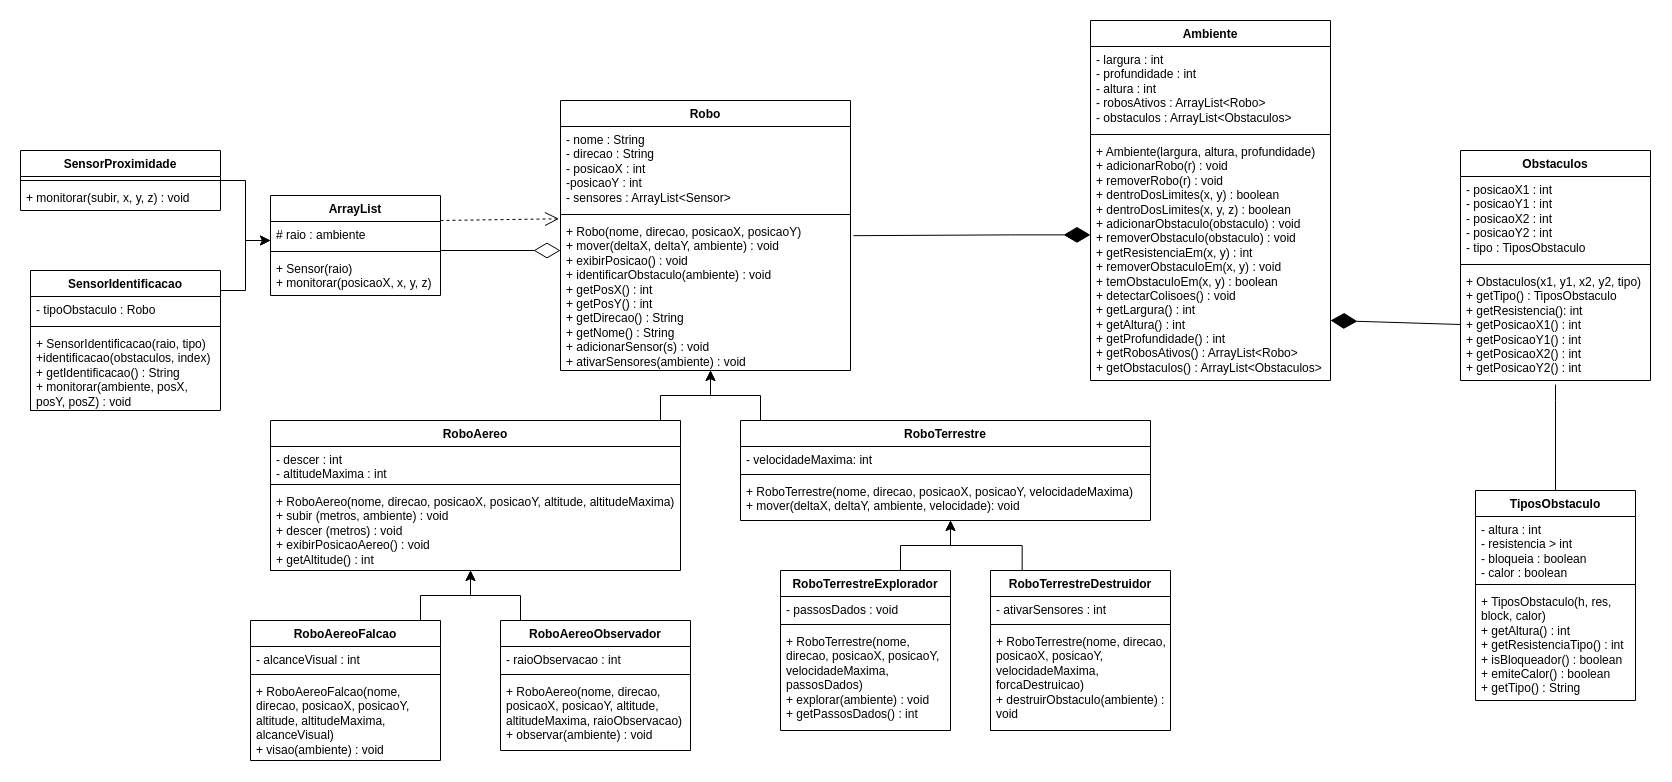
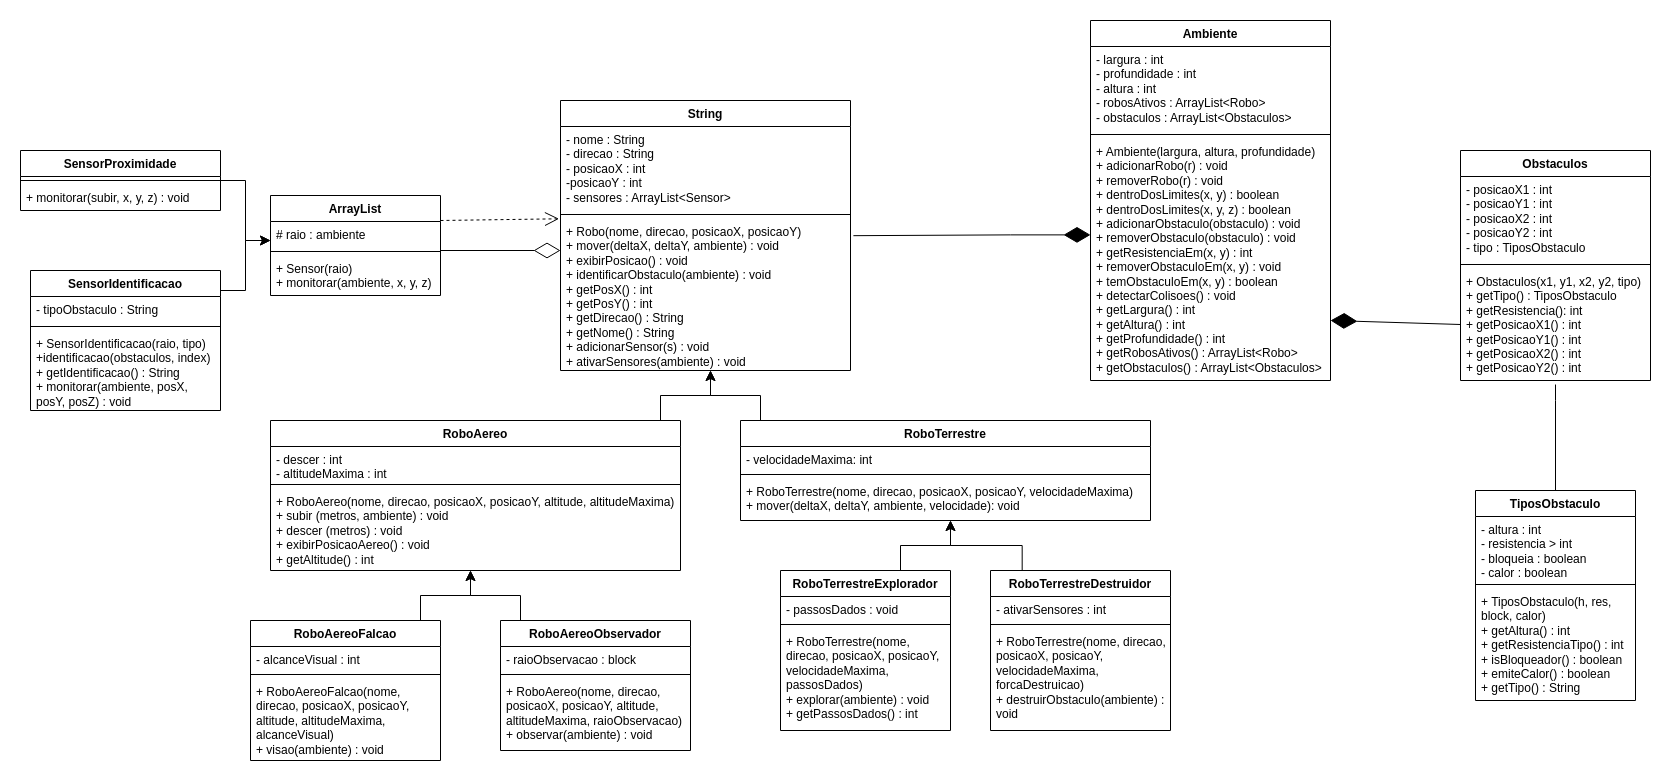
(706, 115) -> (706, 115)
(357, 284) -> (357, 284)
(101, 311) -> (106, 311)
(571, 661) -> (578, 661)
